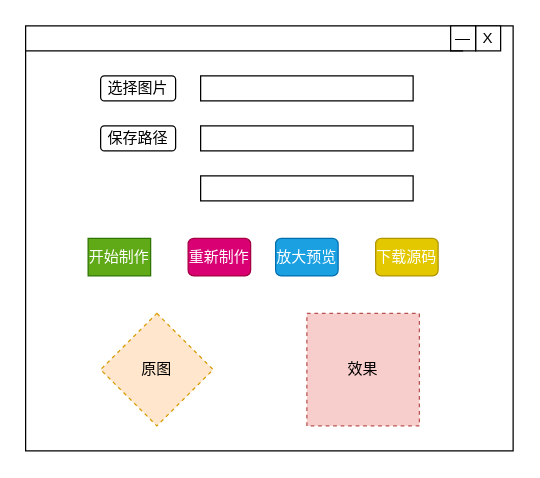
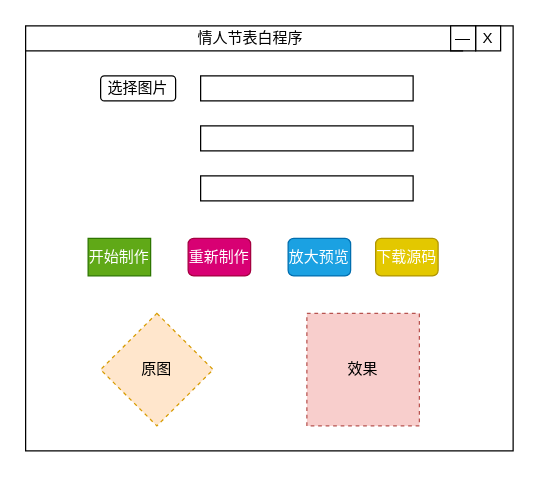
none -> (251, 38)
(138, 138) -> none
(307, 257) -> (319, 257)
